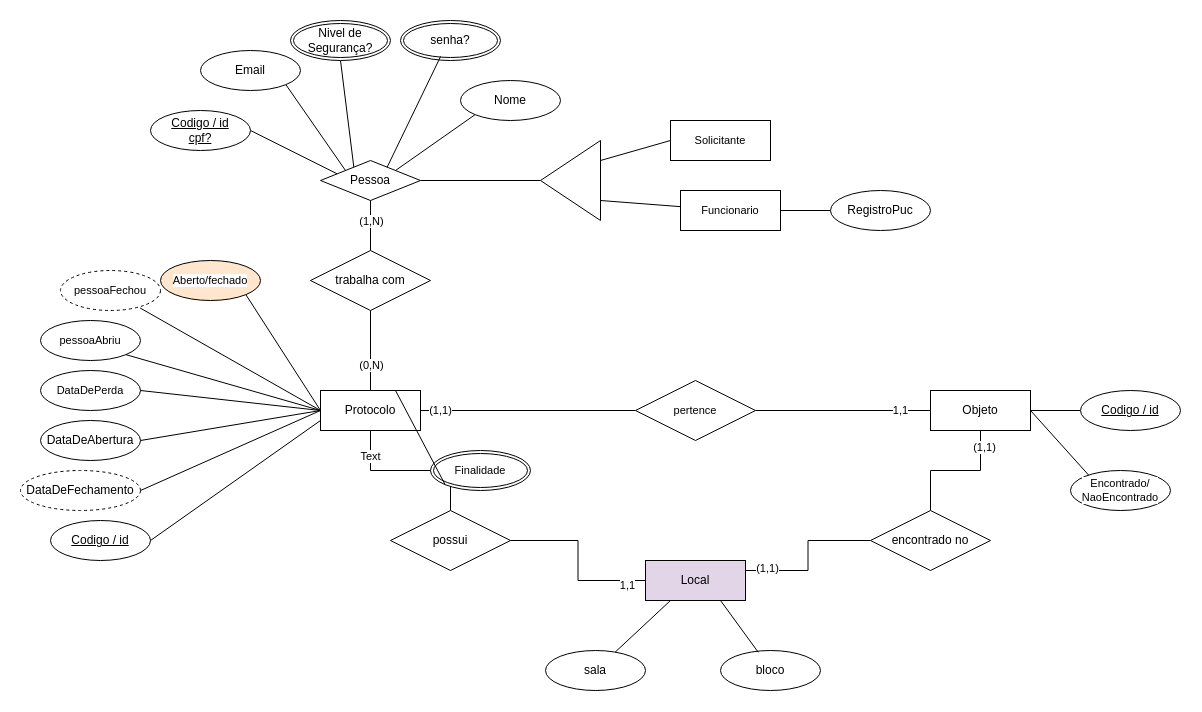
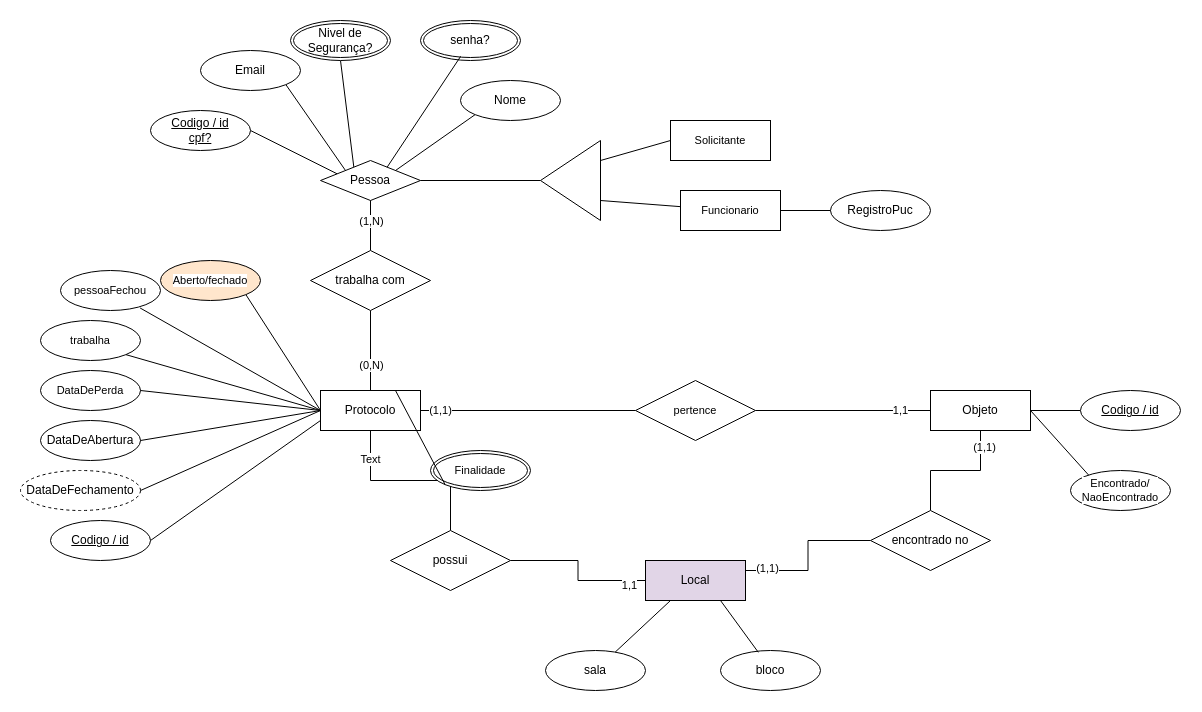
(451, 41) -> (471, 41)
(111, 291) -> (111, 291)
(91, 341) -> (91, 341)
(451, 541) -> (451, 561)
